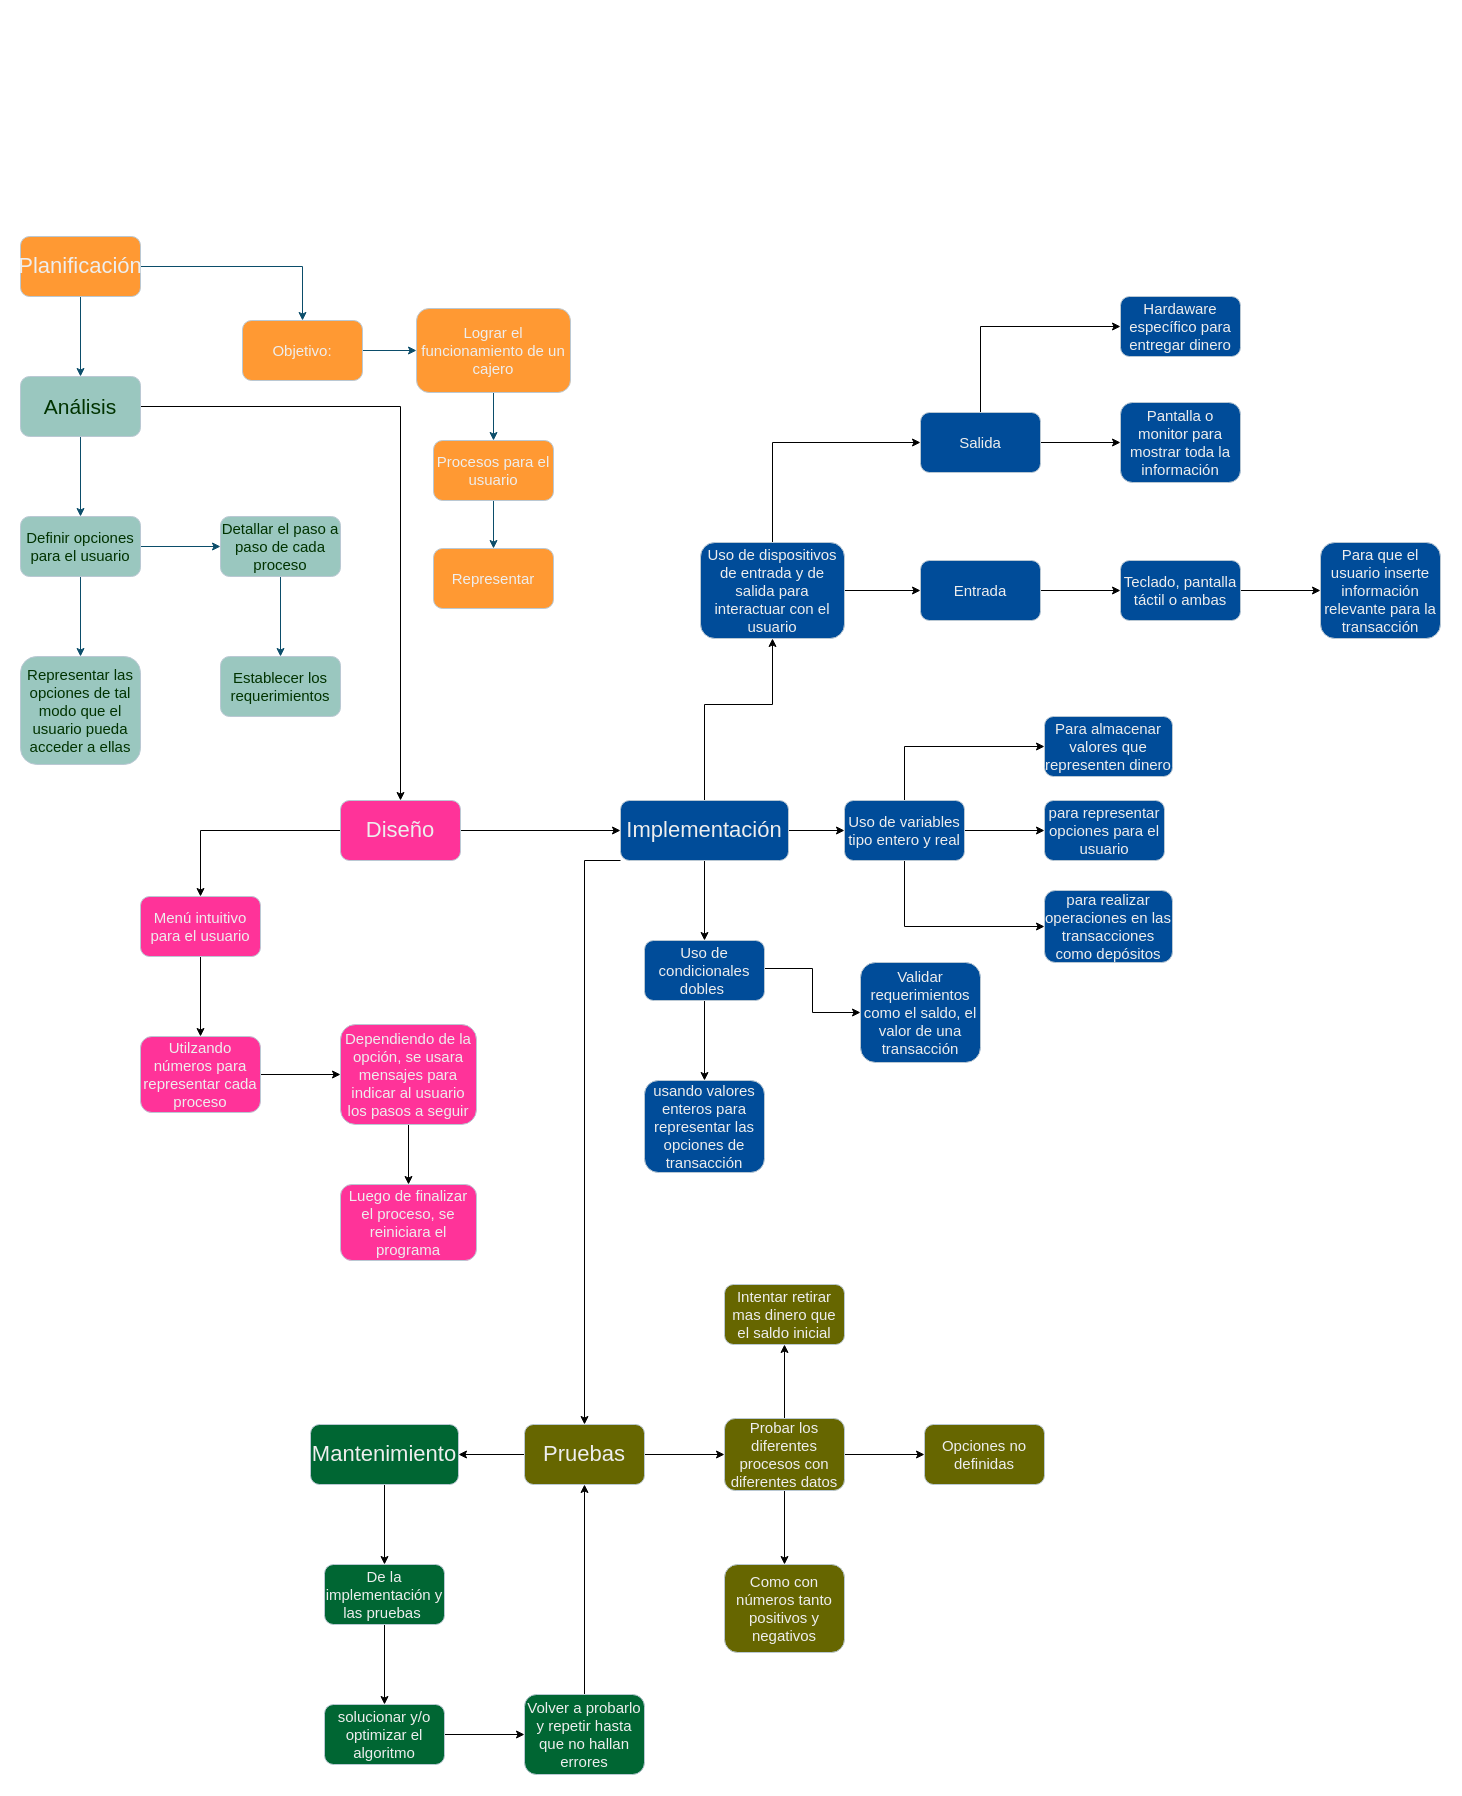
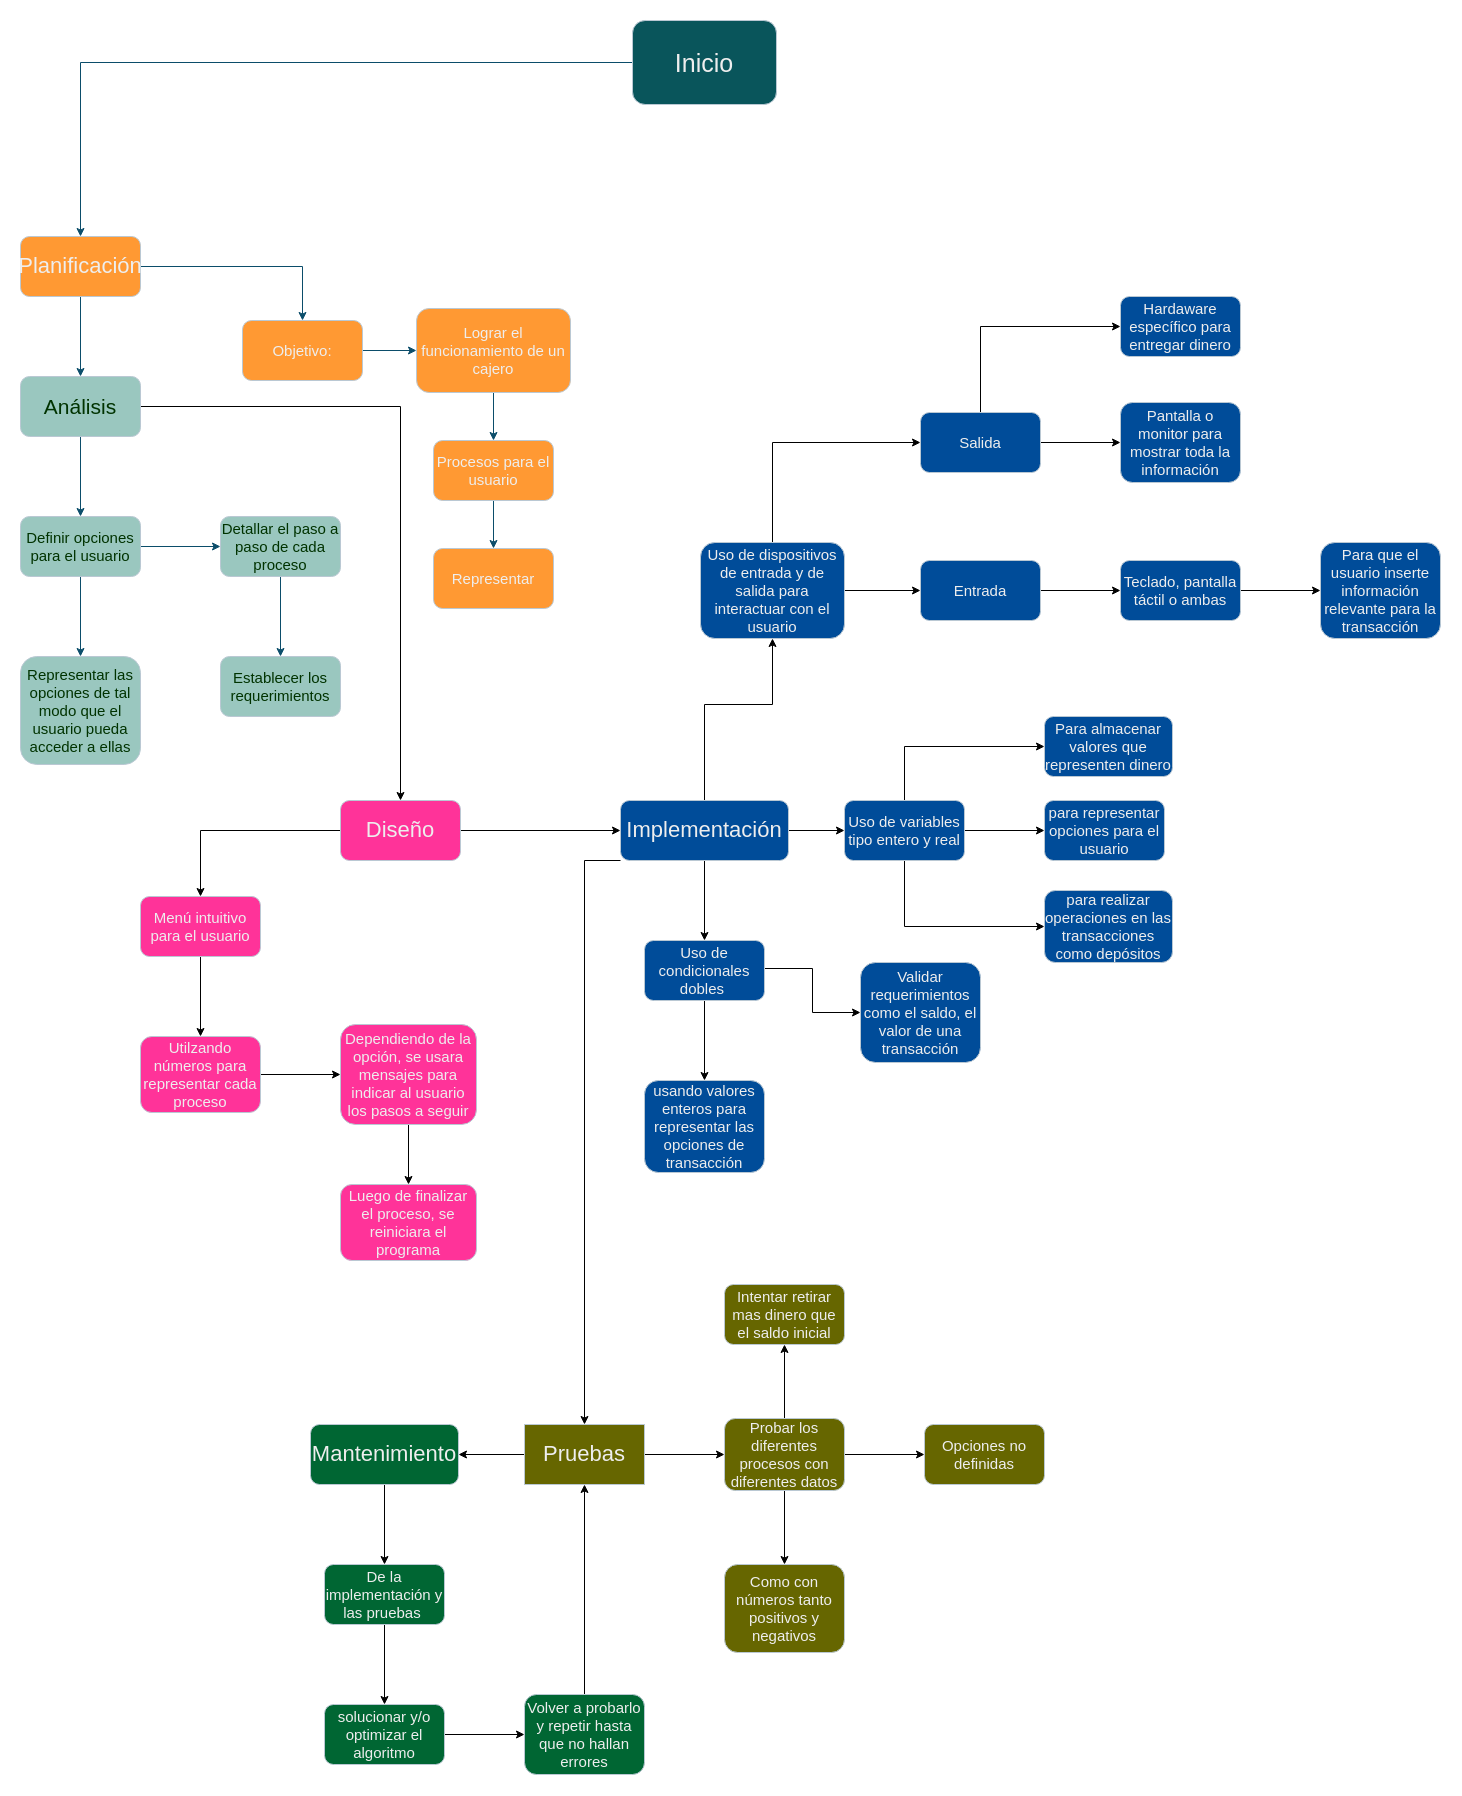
none -> (274, 63)
none -> (705, 63)
(585, 1455) -> (585, 1455)
